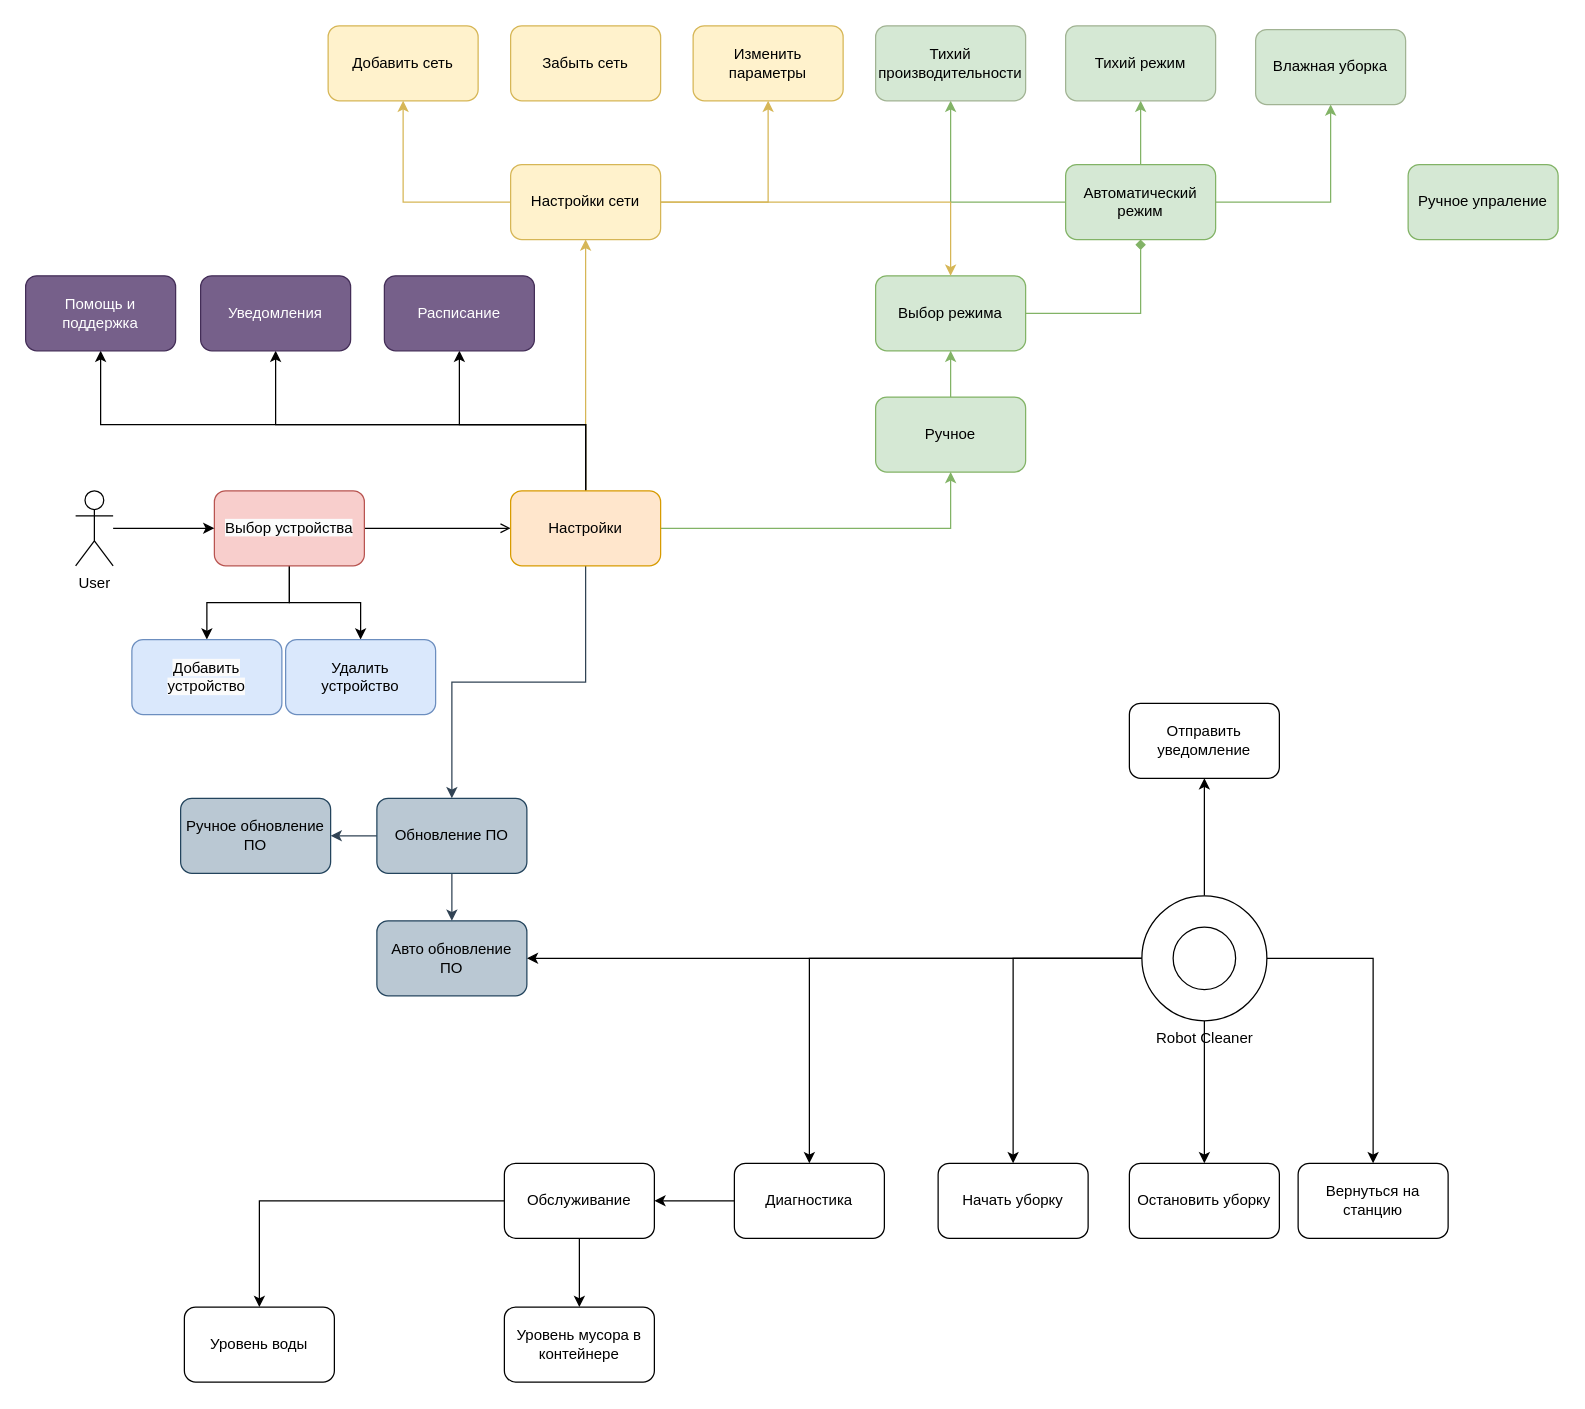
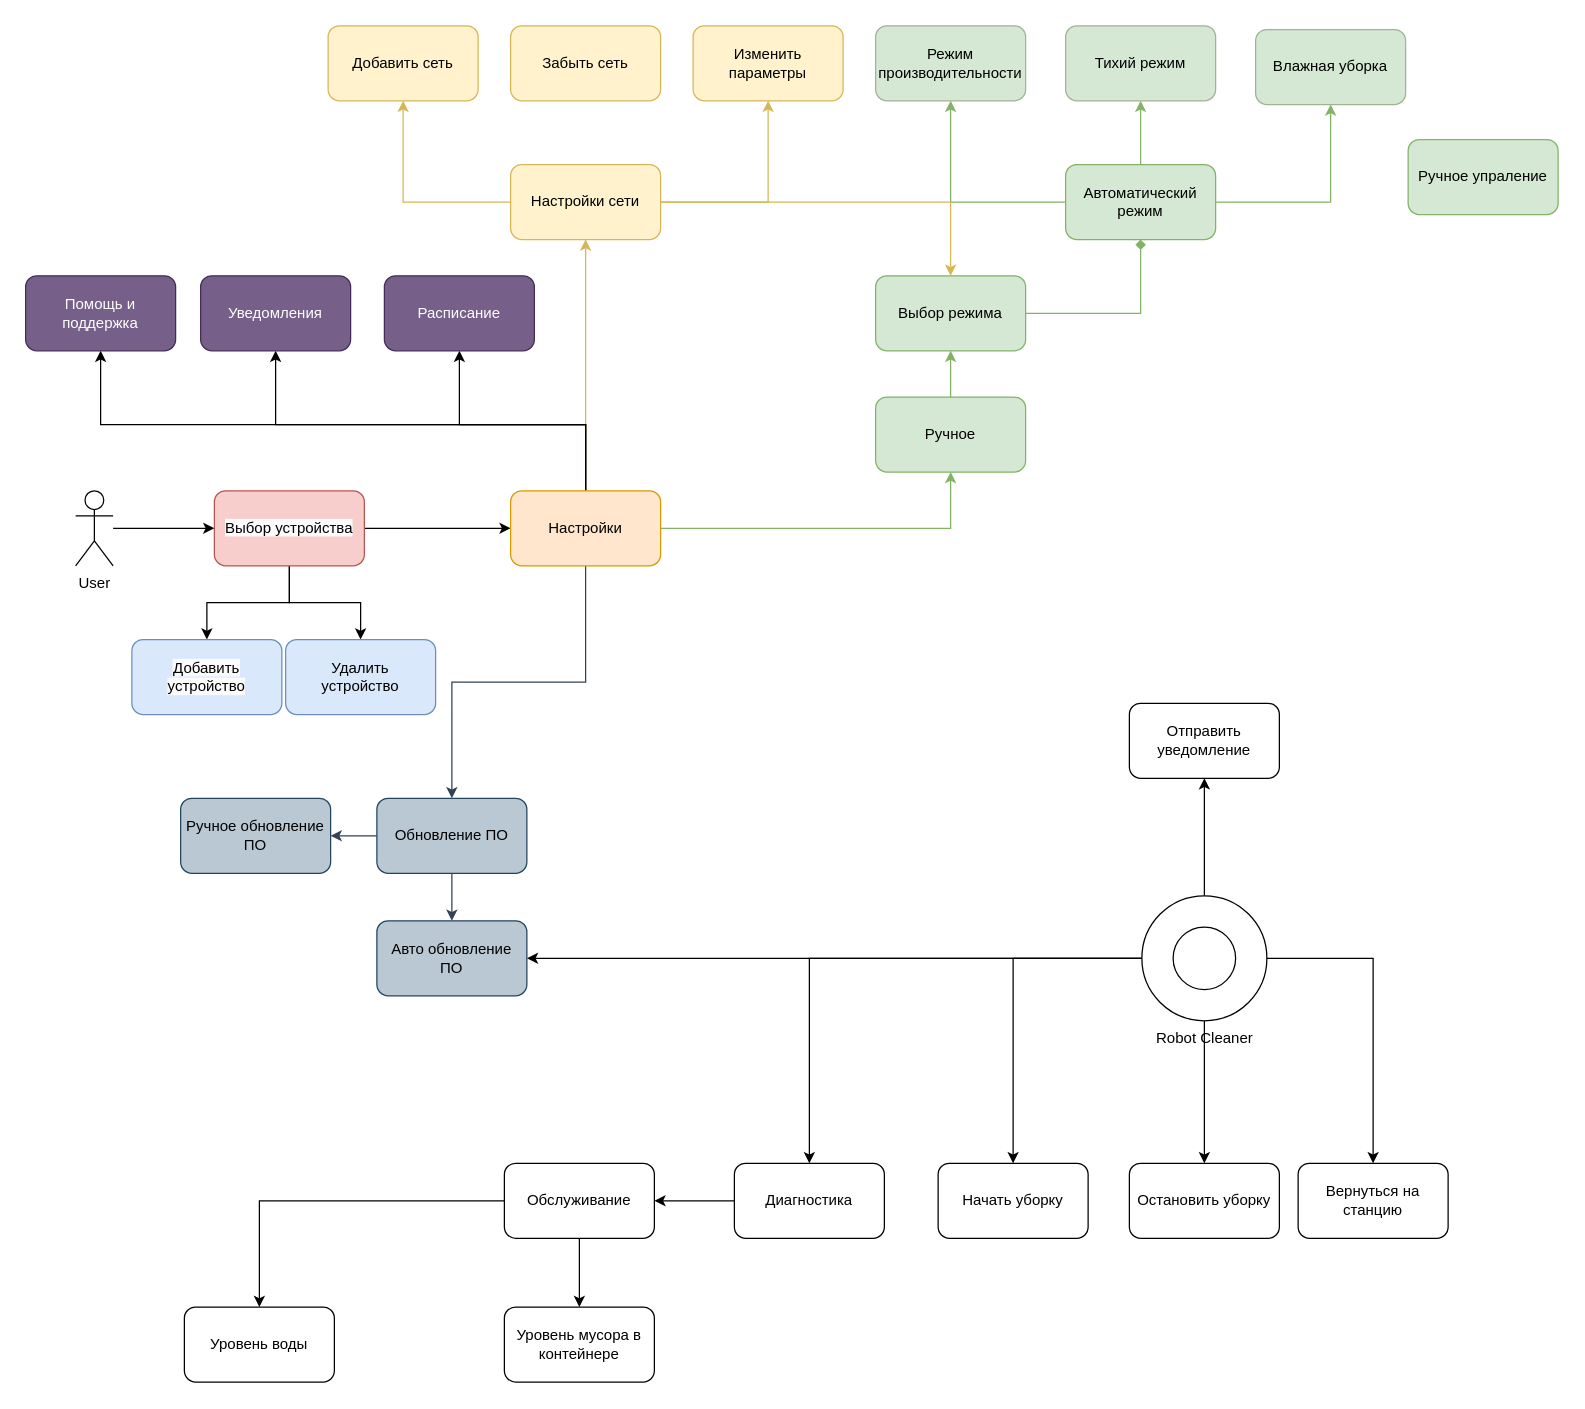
(951, 63) -> (951, 63)
(1483, 202) -> (1483, 177)
(503, 528) -> (501, 528)
